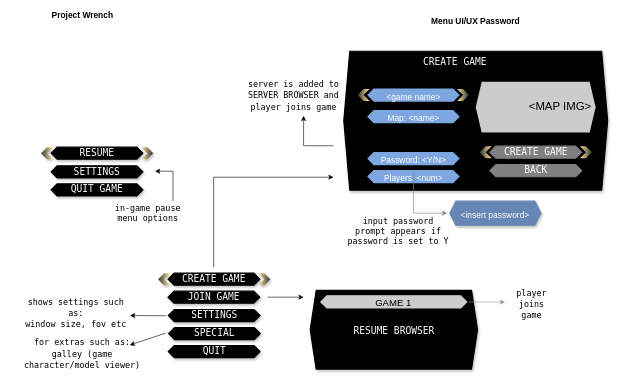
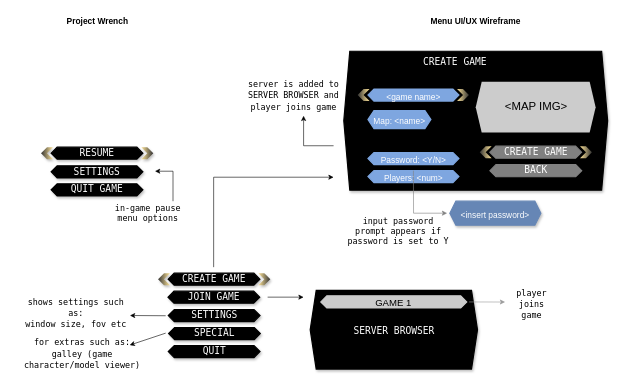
(83, 15) -> (98, 21)
(476, 21) -> (476, 21)
(560, 107) -> (536, 107)
(413, 117) -> (399, 120)
(394, 330) -> (394, 330)
